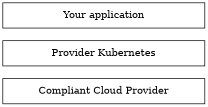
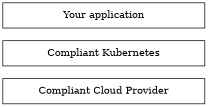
(104, 53) -> (104, 53)
